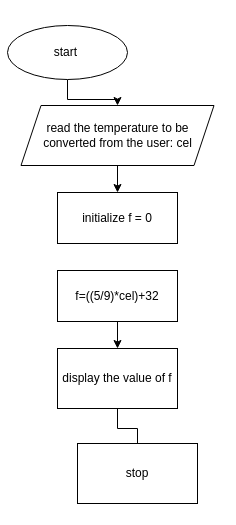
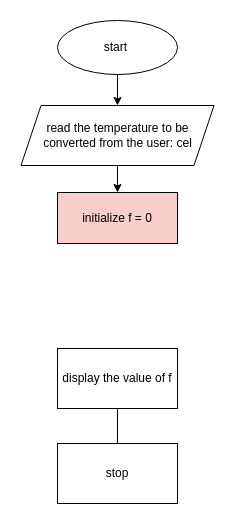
(68, 53) -> (118, 48)
(118, 218) -> (118, 218)
(118, 296) -> none
(118, 339) -> none
(138, 474) -> (118, 474)
